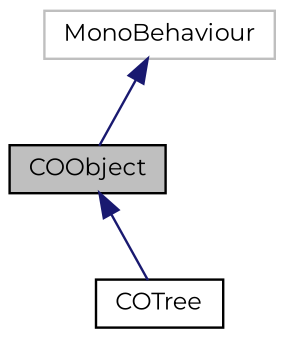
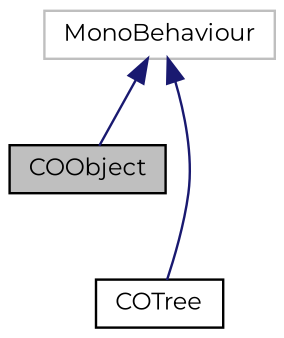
(130, 247) -> (189, 181)
